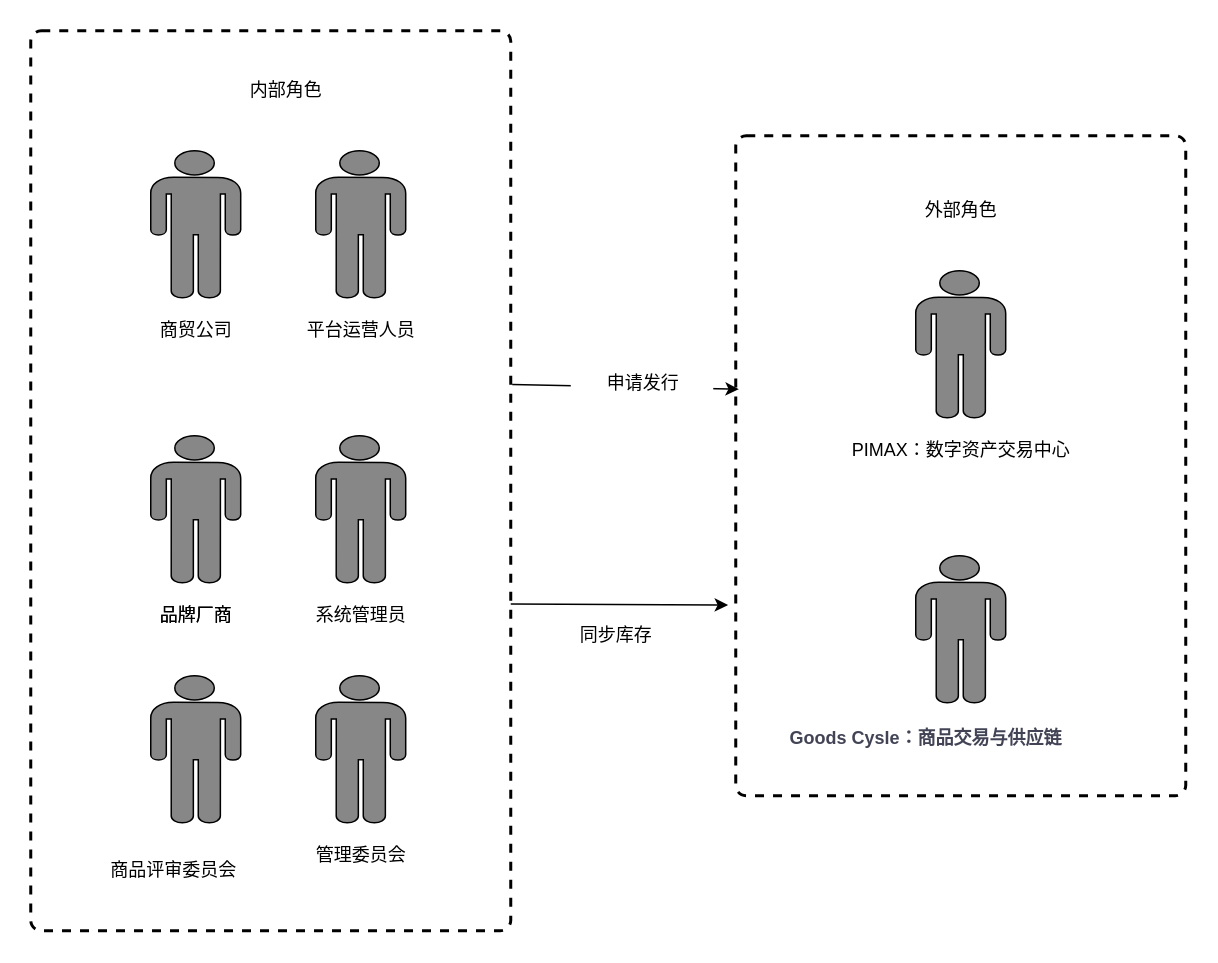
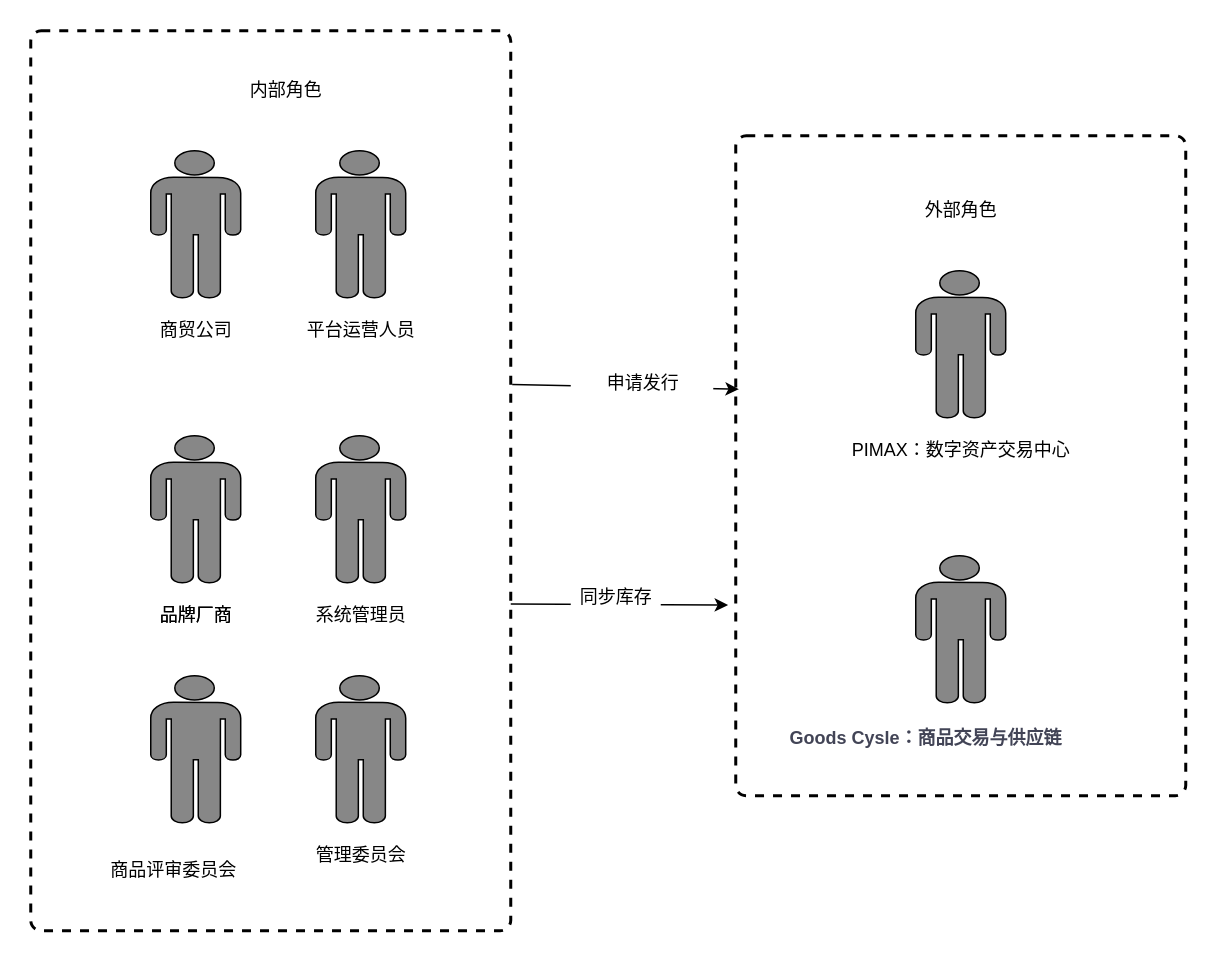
(616, 635) -> (616, 598)
